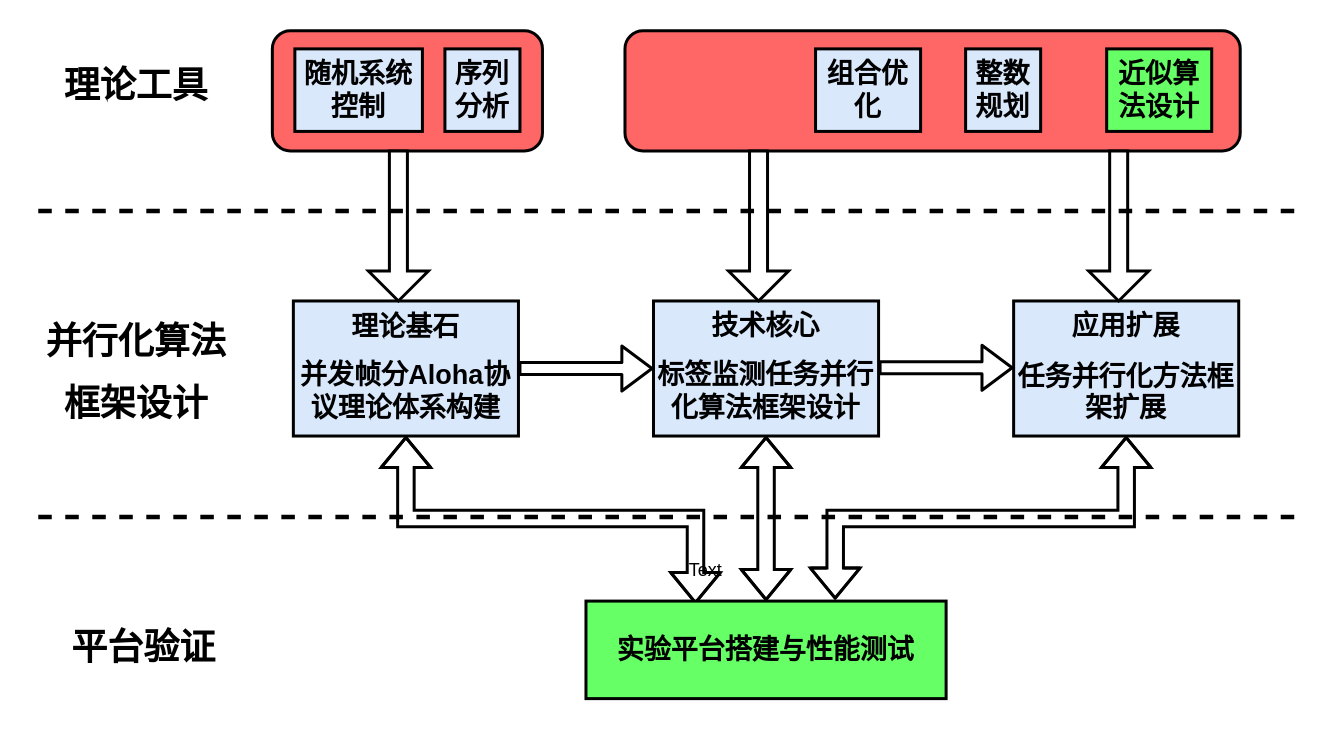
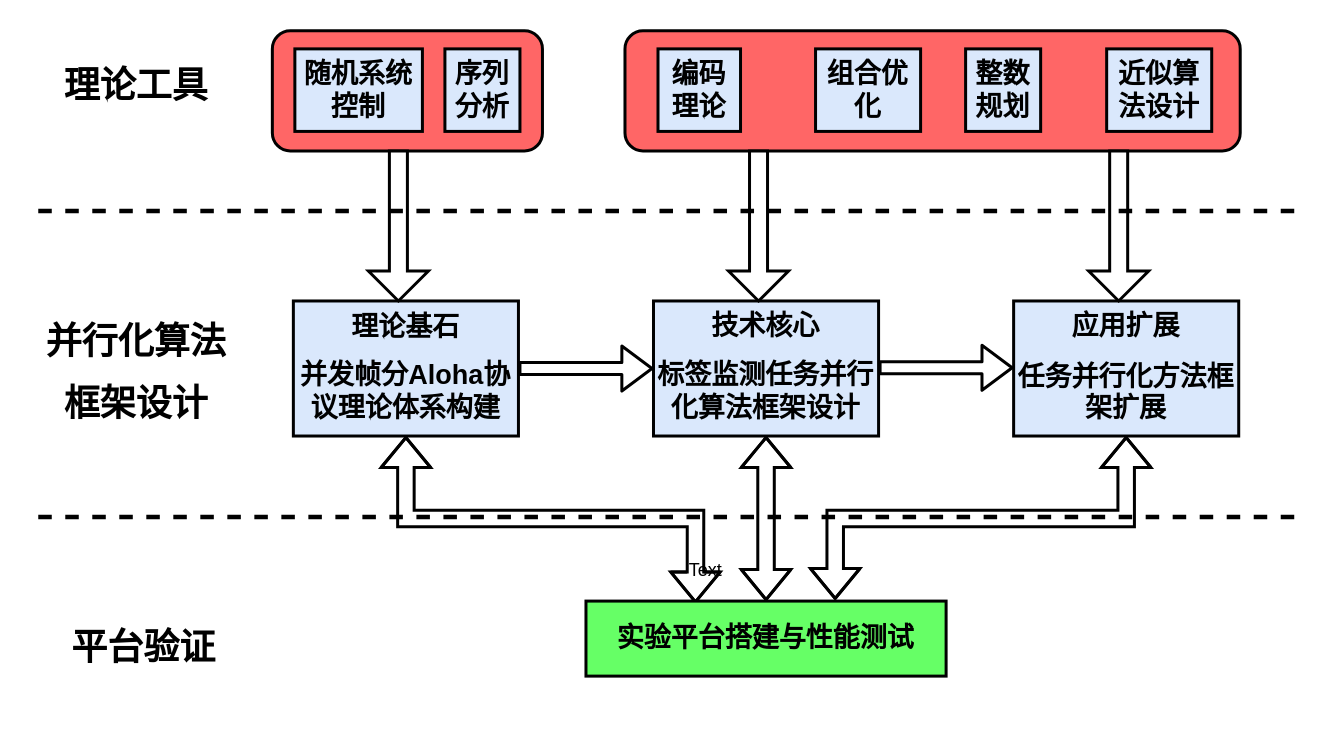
none -> (699, 90)
(1159, 90) -> (1159, 90)
(766, 650) -> (766, 638)
